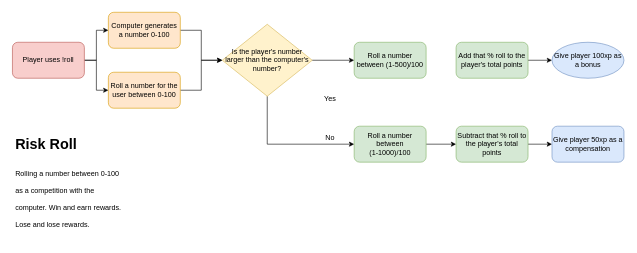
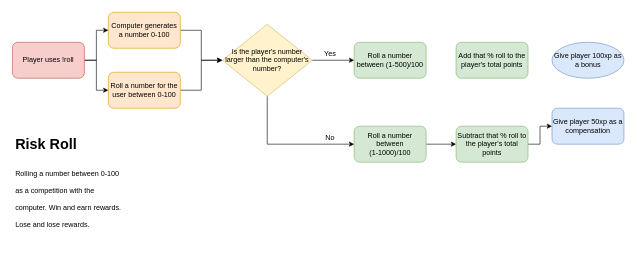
(546, 60) -> none
(330, 99) -> (330, 54)
(588, 144) -> (588, 126)
